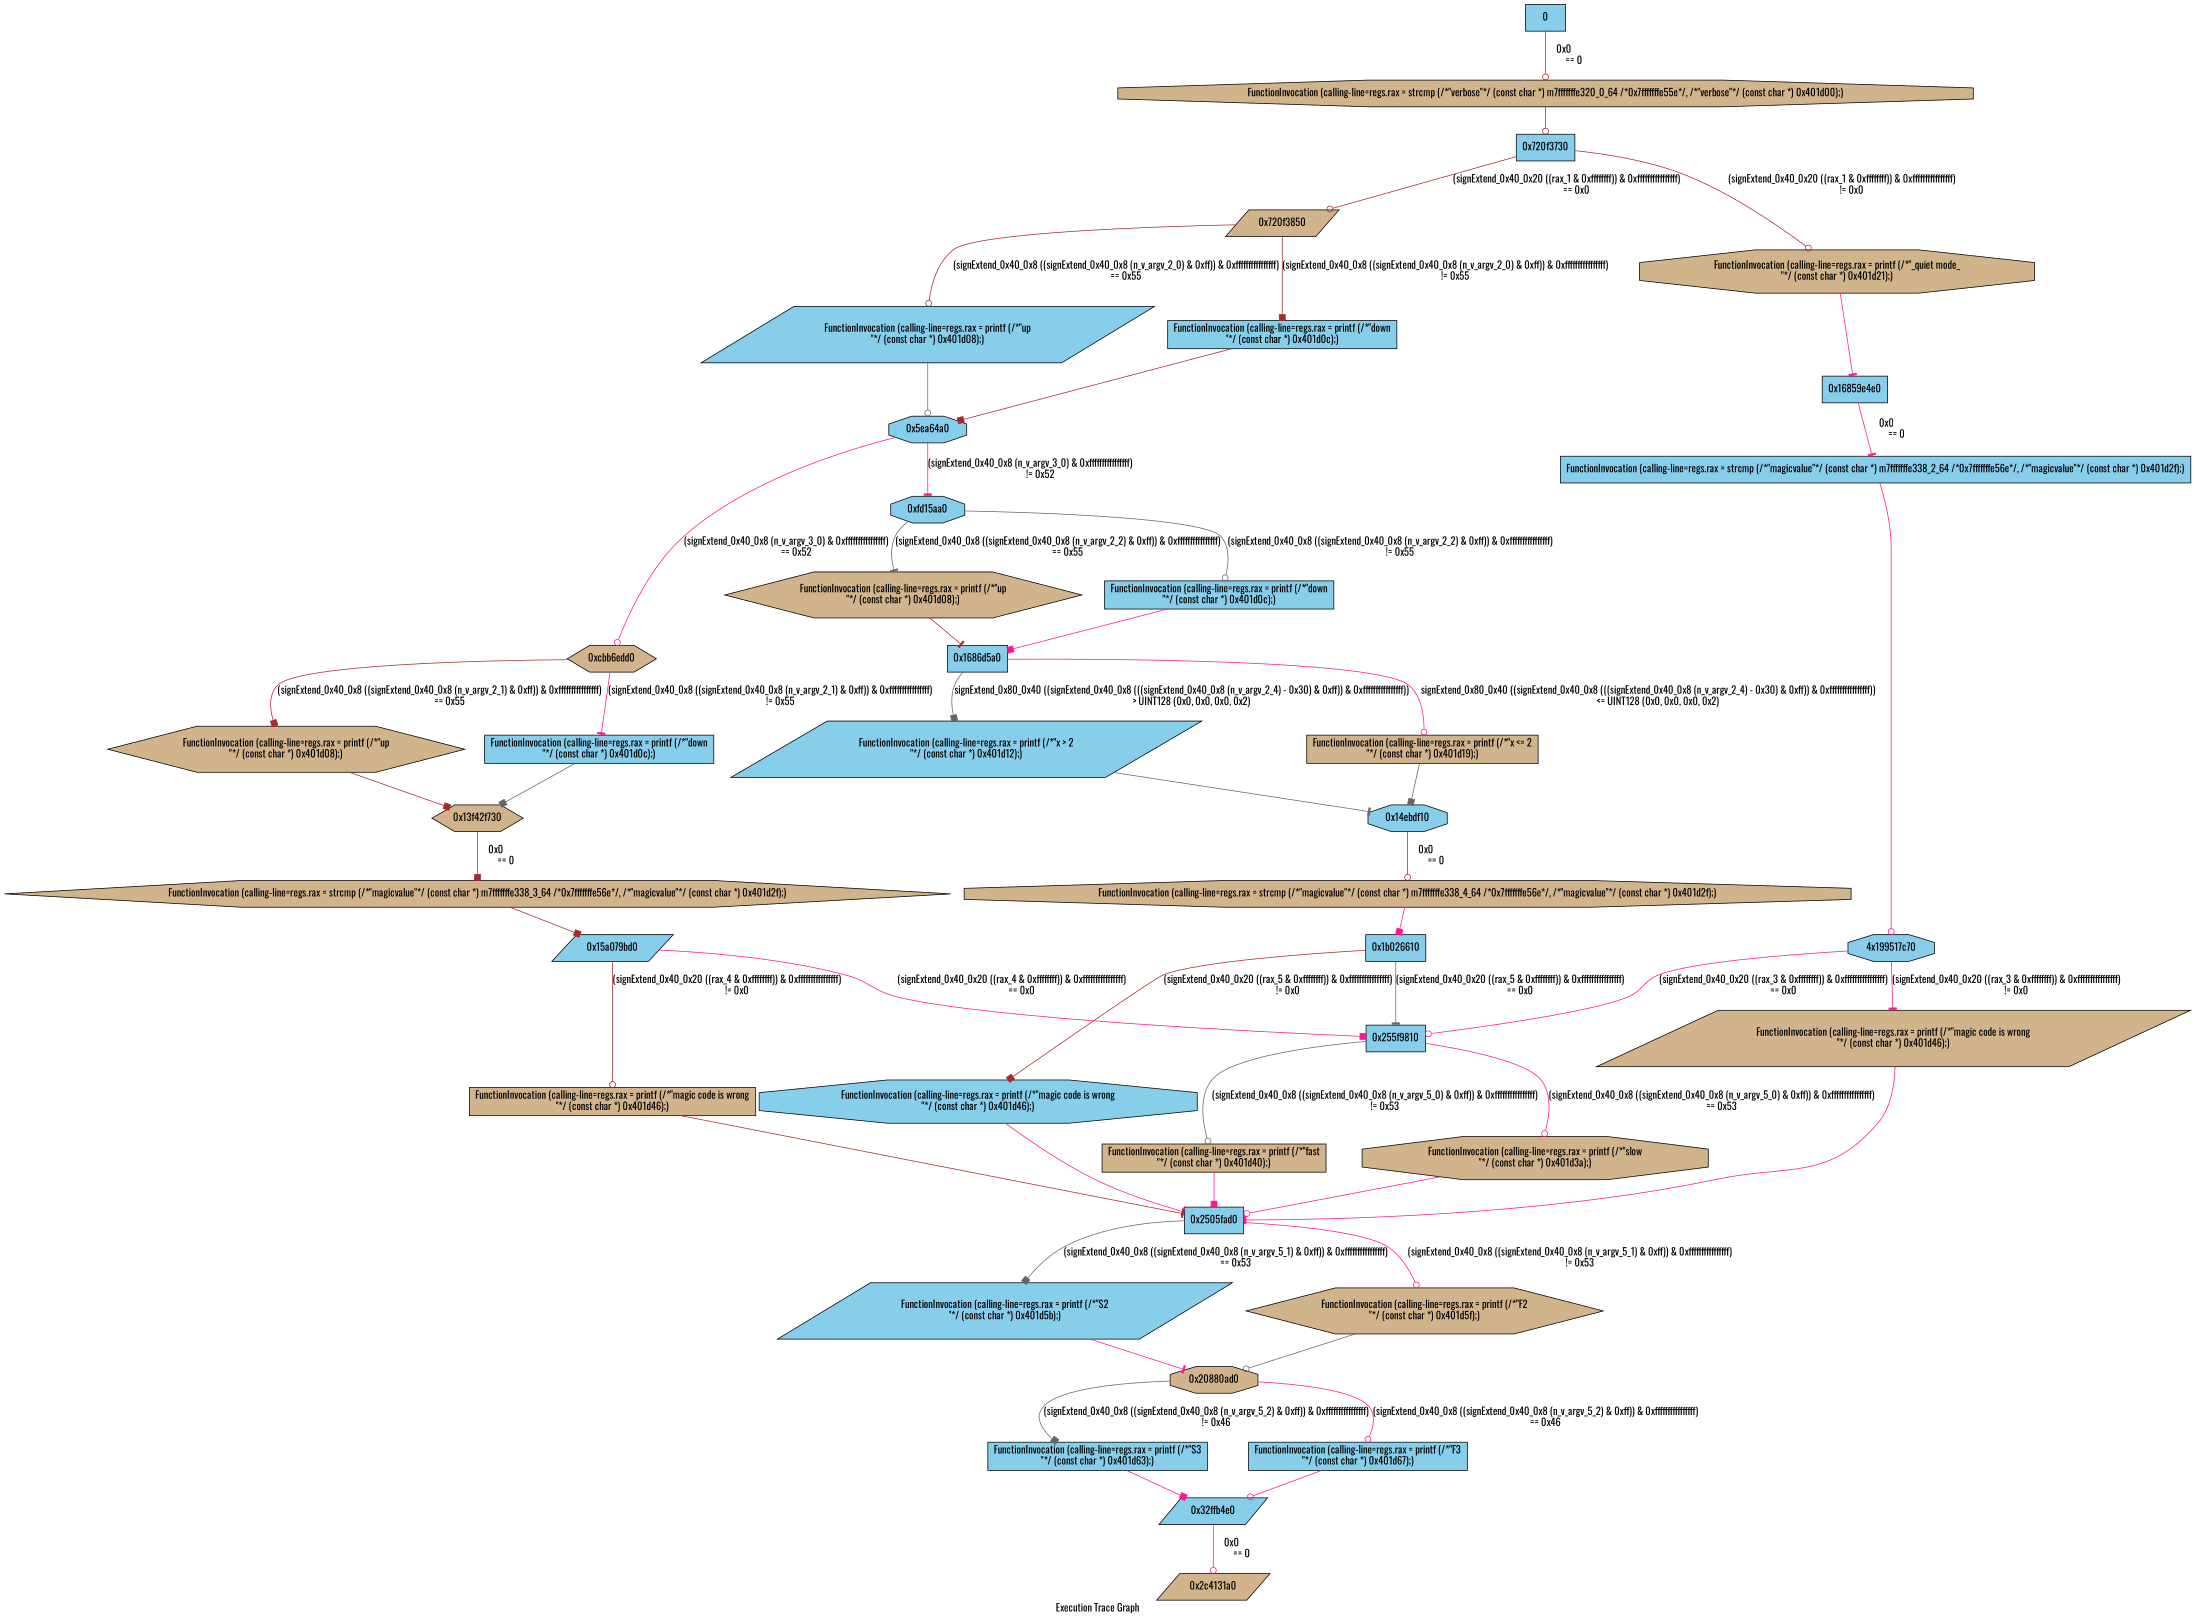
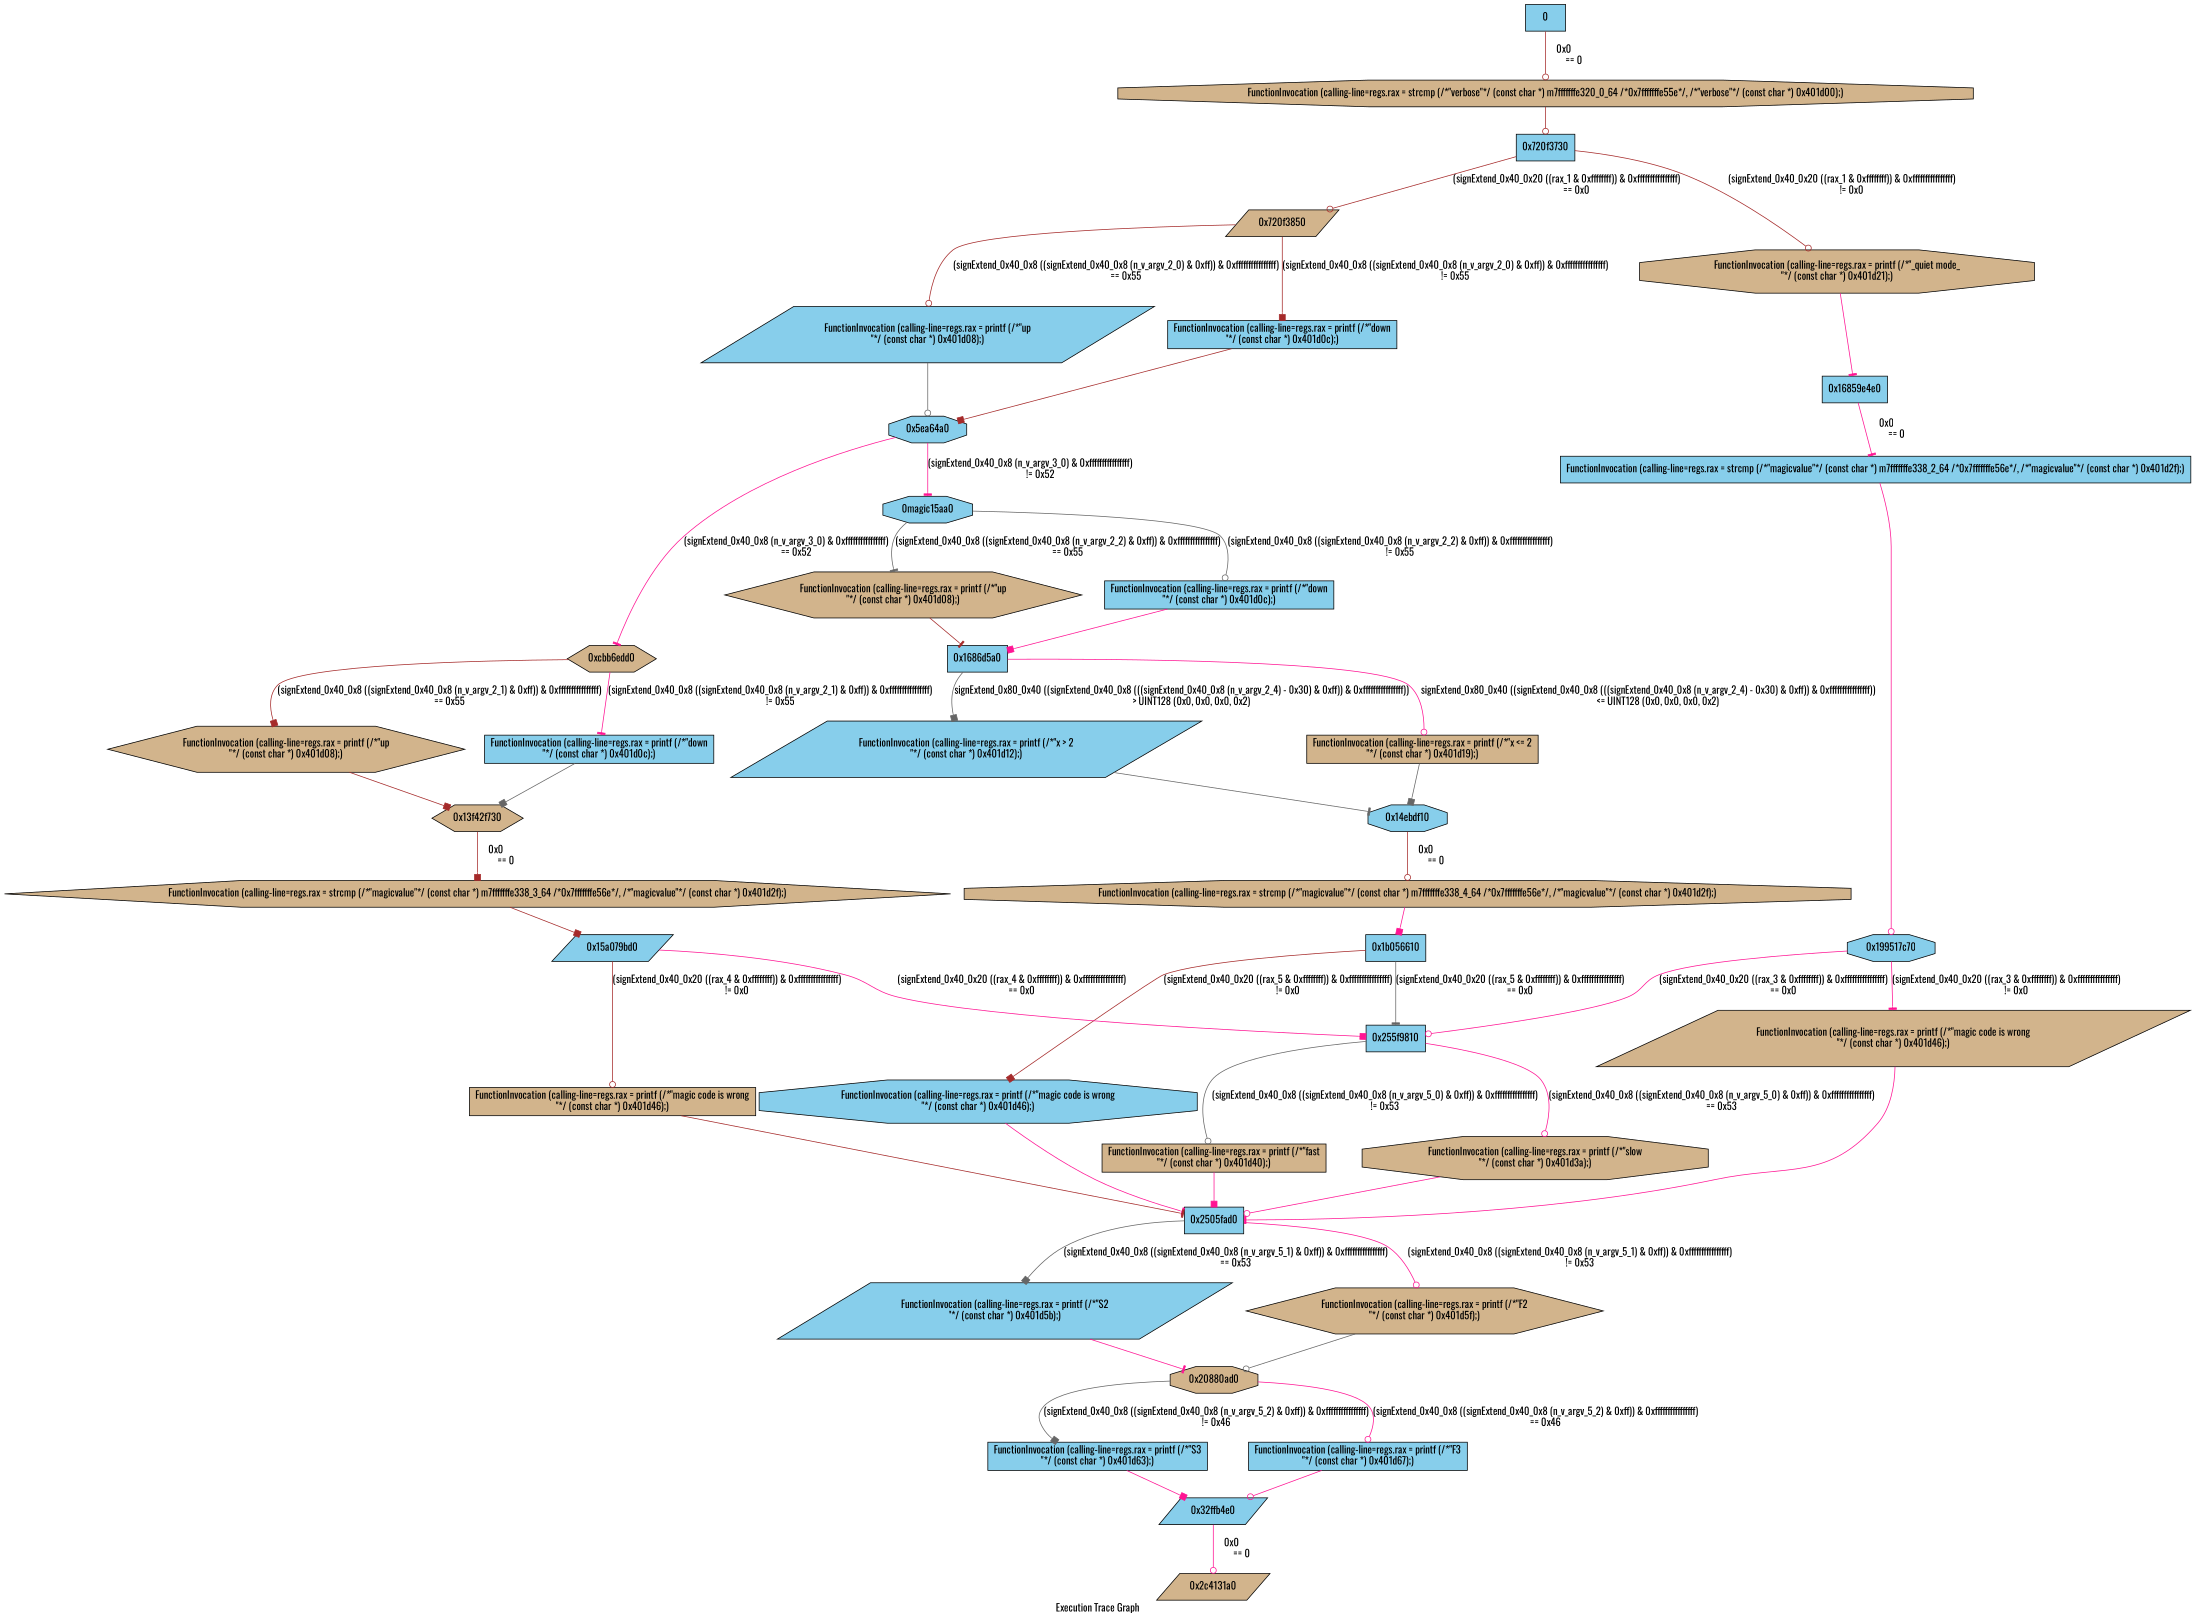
(730, 504) -> (729, 504)
(928, 510) -> (928, 510)
(1396, 948) -> (1396, 948)
(1891, 948) -> (1891, 948)
